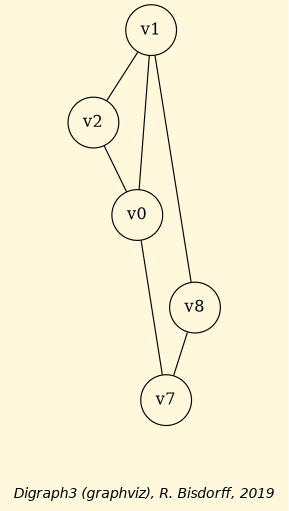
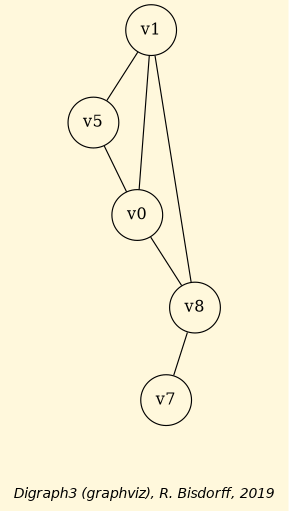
(93, 123) -> (93, 123)
(152, 308) -> (166, 261)
